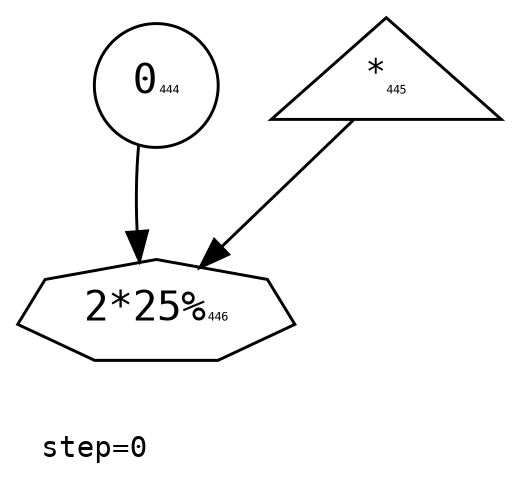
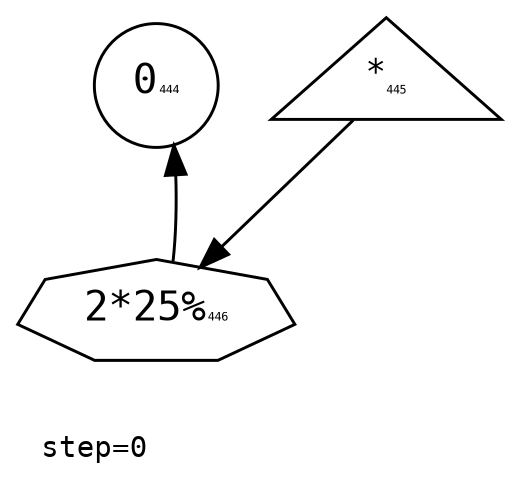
(136, 188) -> (176, 218)
